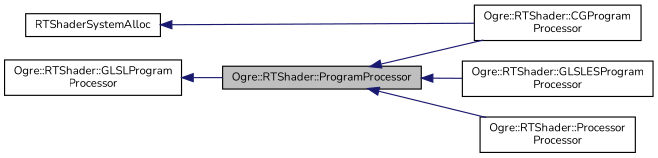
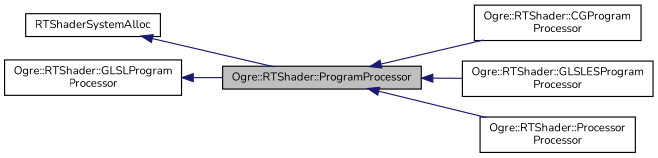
(323, 24) -> (213, 53)
